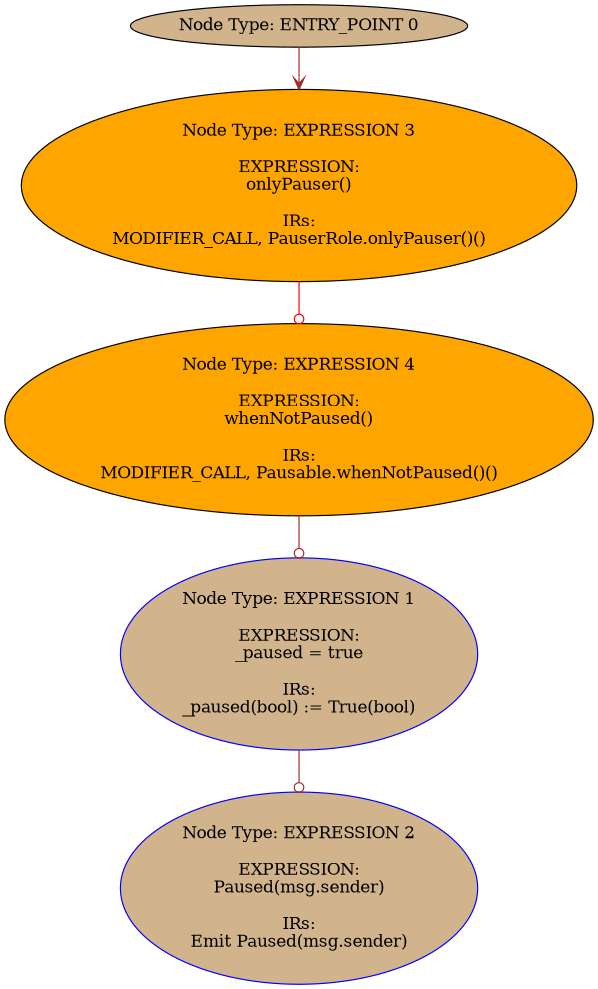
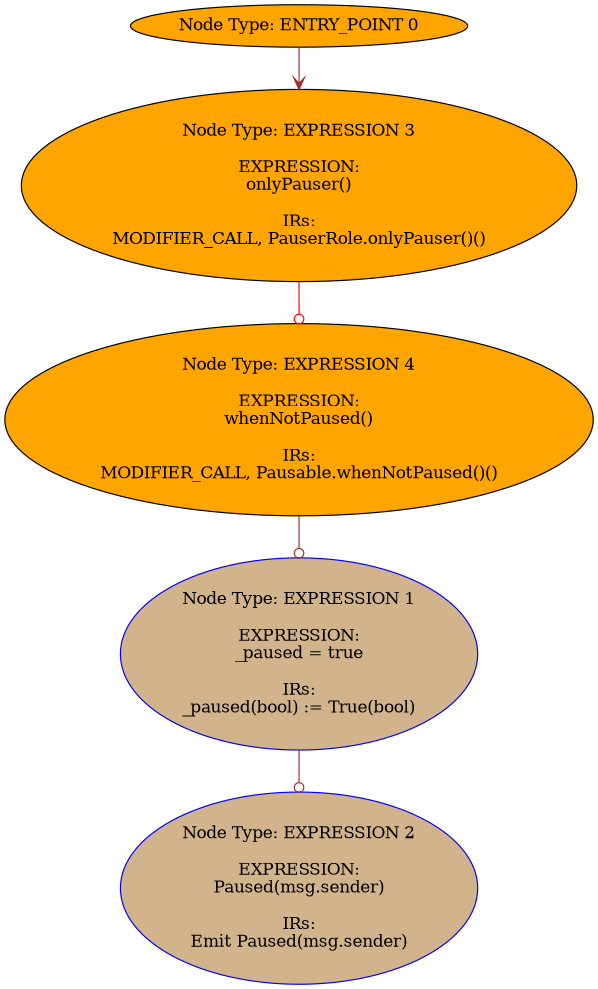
(299, 26) -> (299, 26)
